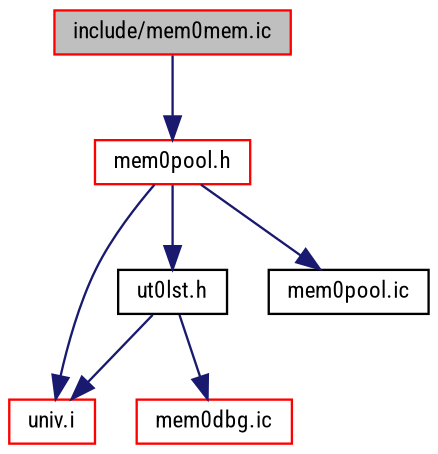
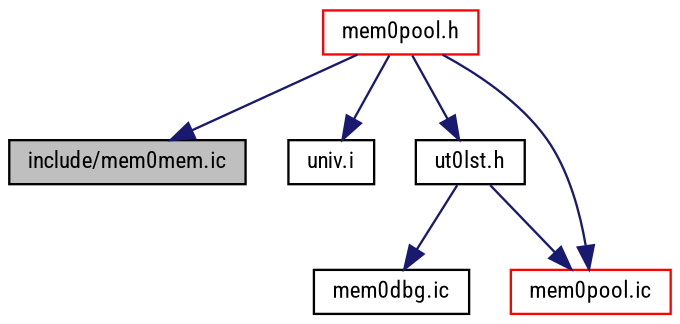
(173, 32) -> (127, 162)
(173, 86) -> (275, 92)
(349, 292) -> (591, 292)
(120, 348) -> (523, 219)
(52, 422) -> (331, 162)
(214, 422) -> (392, 292)
